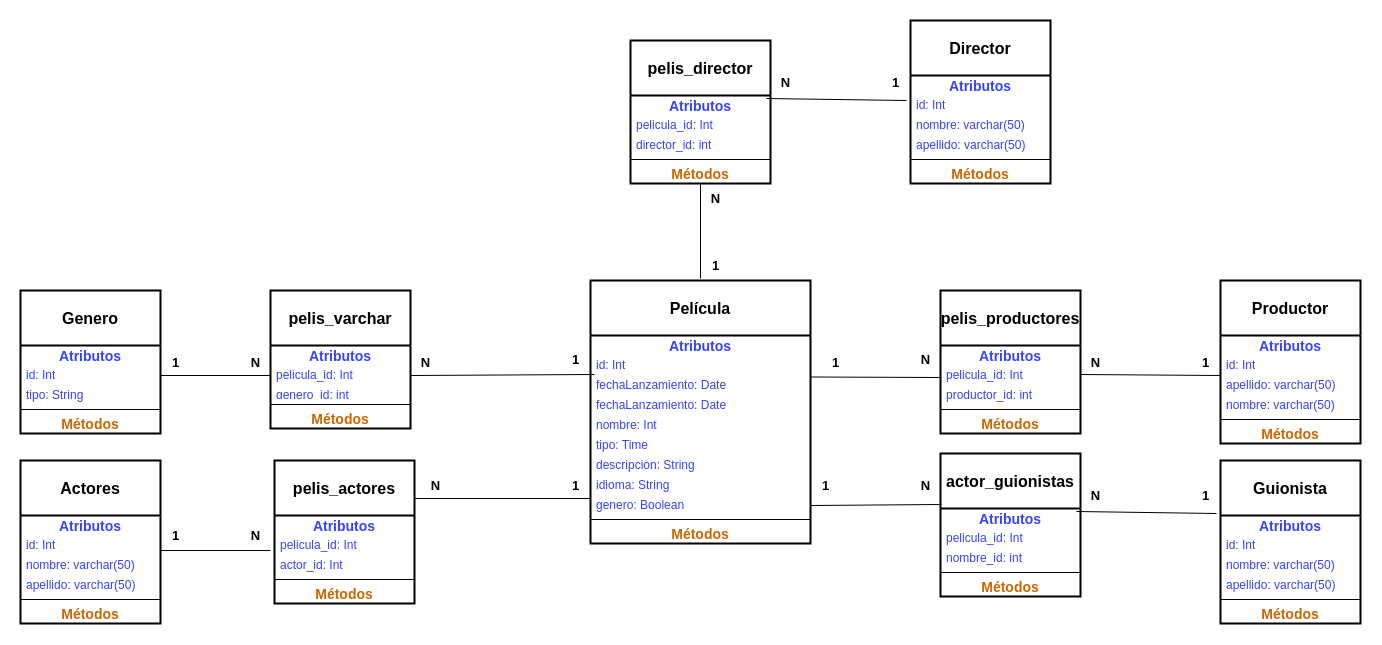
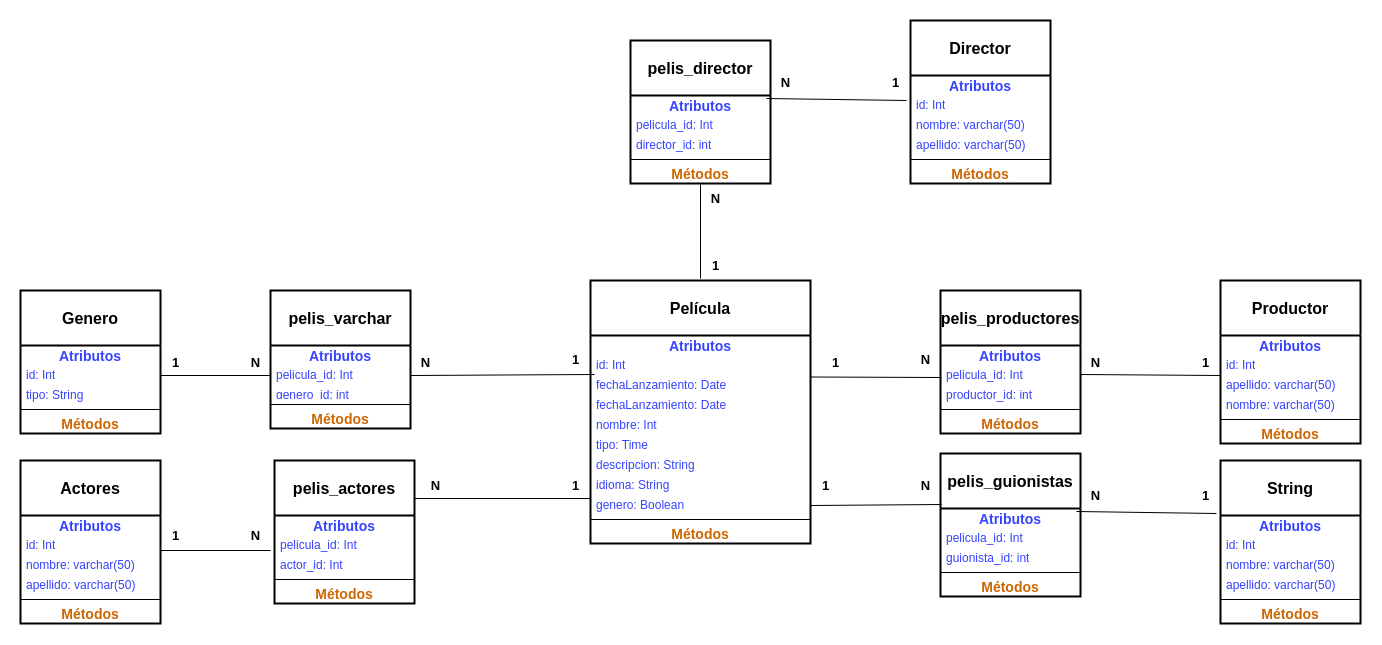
(1011, 482) -> (1011, 482)
(1291, 489) -> (1291, 489)
(987, 559) -> (994, 559)
